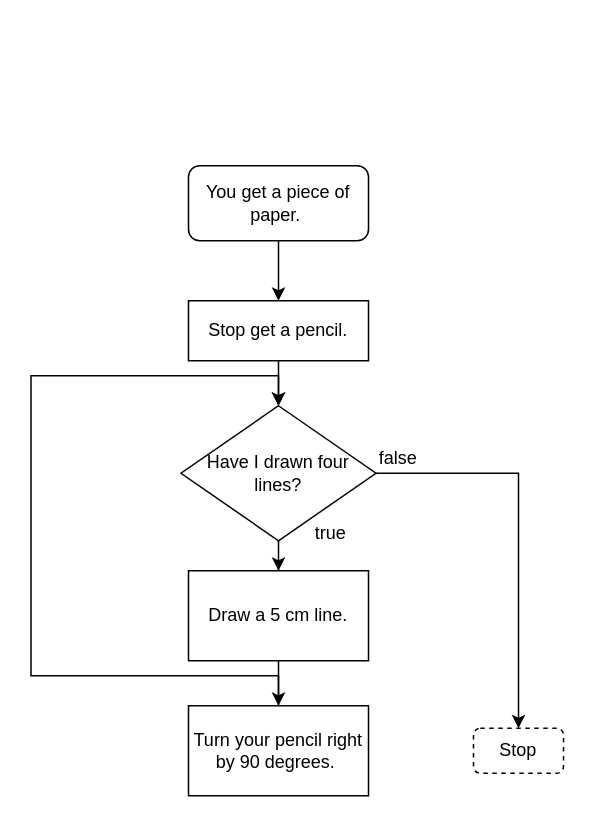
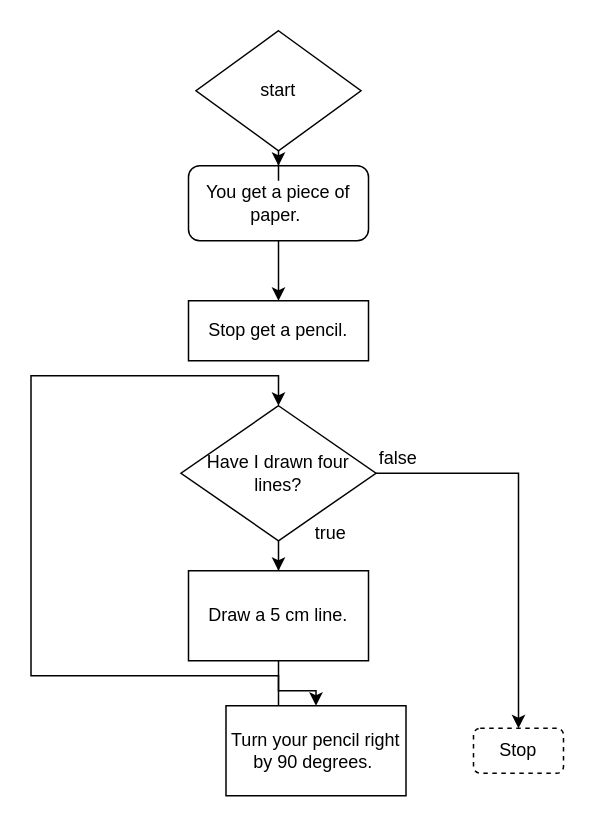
none -> (278, 91)
none -> (278, 179)
(278, 367) -> none
(278, 751) -> (316, 751)
